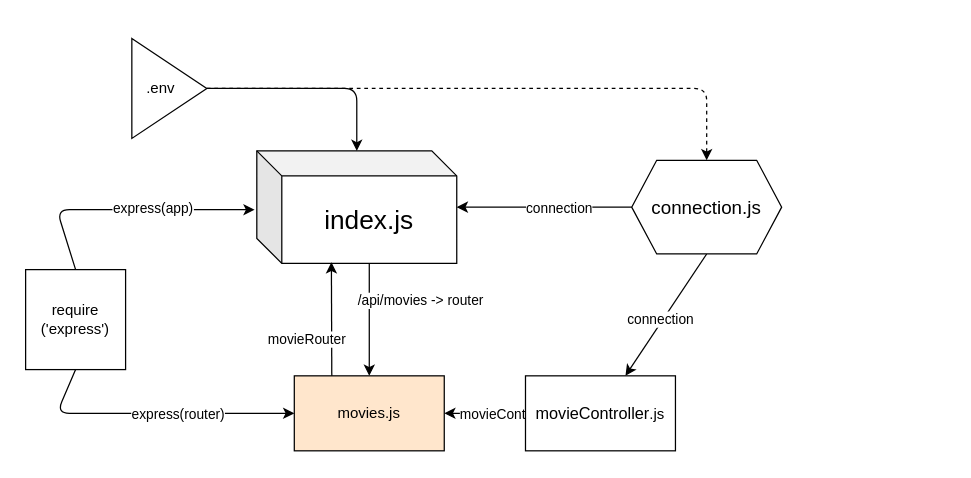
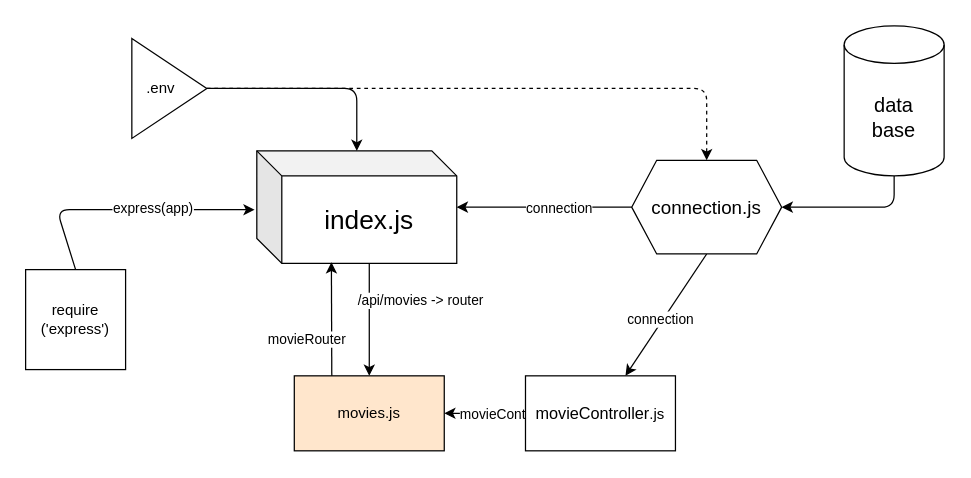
none -> (894, 101)
none -> (852, 207)
(153, 413) -> none
